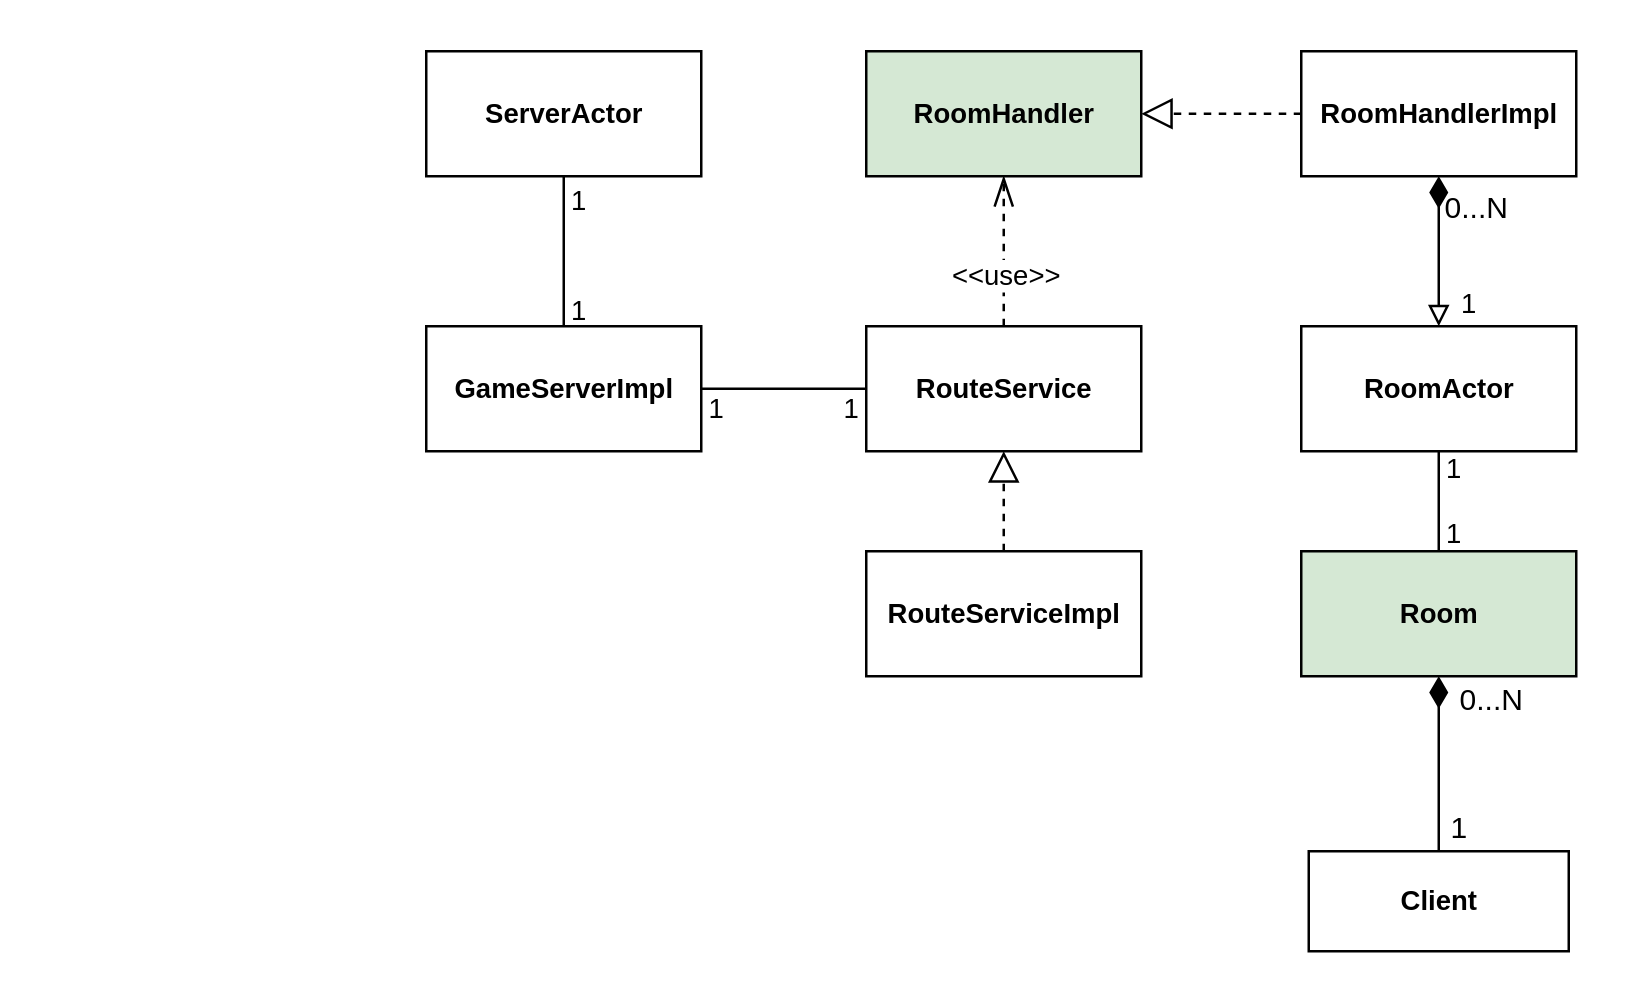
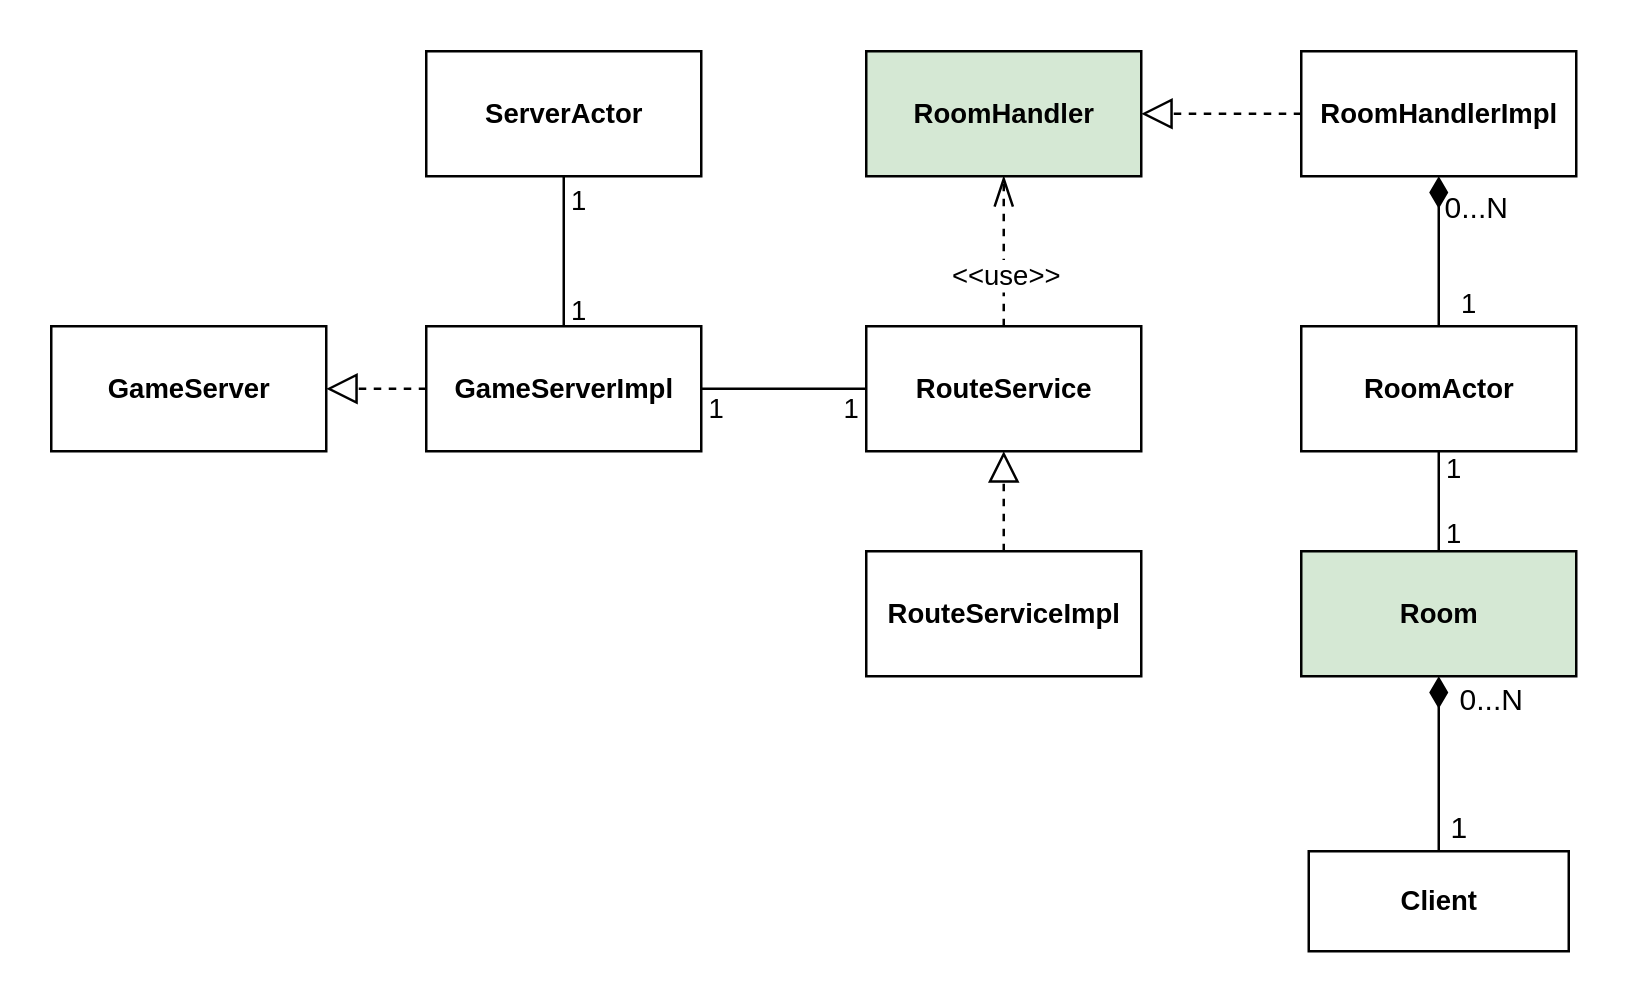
(1439, 304) -> (1439, 313)
none -> (189, 389)
none -> (392, 389)
